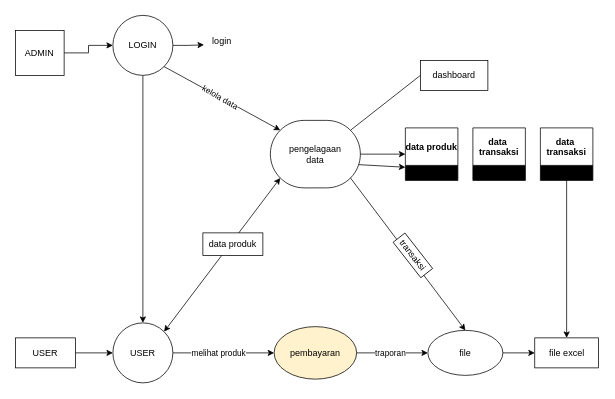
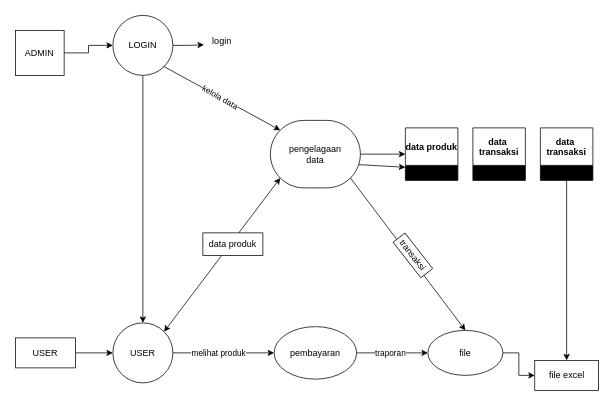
(454, 75) -> none
(385, 103) -> none
(315, 353) -> (315, 353)
(567, 353) -> (567, 375)
